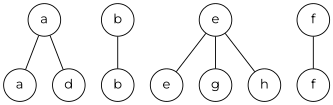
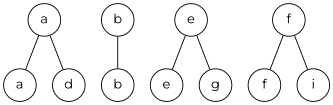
(264, 85) -> none
none -> (313, 85)
